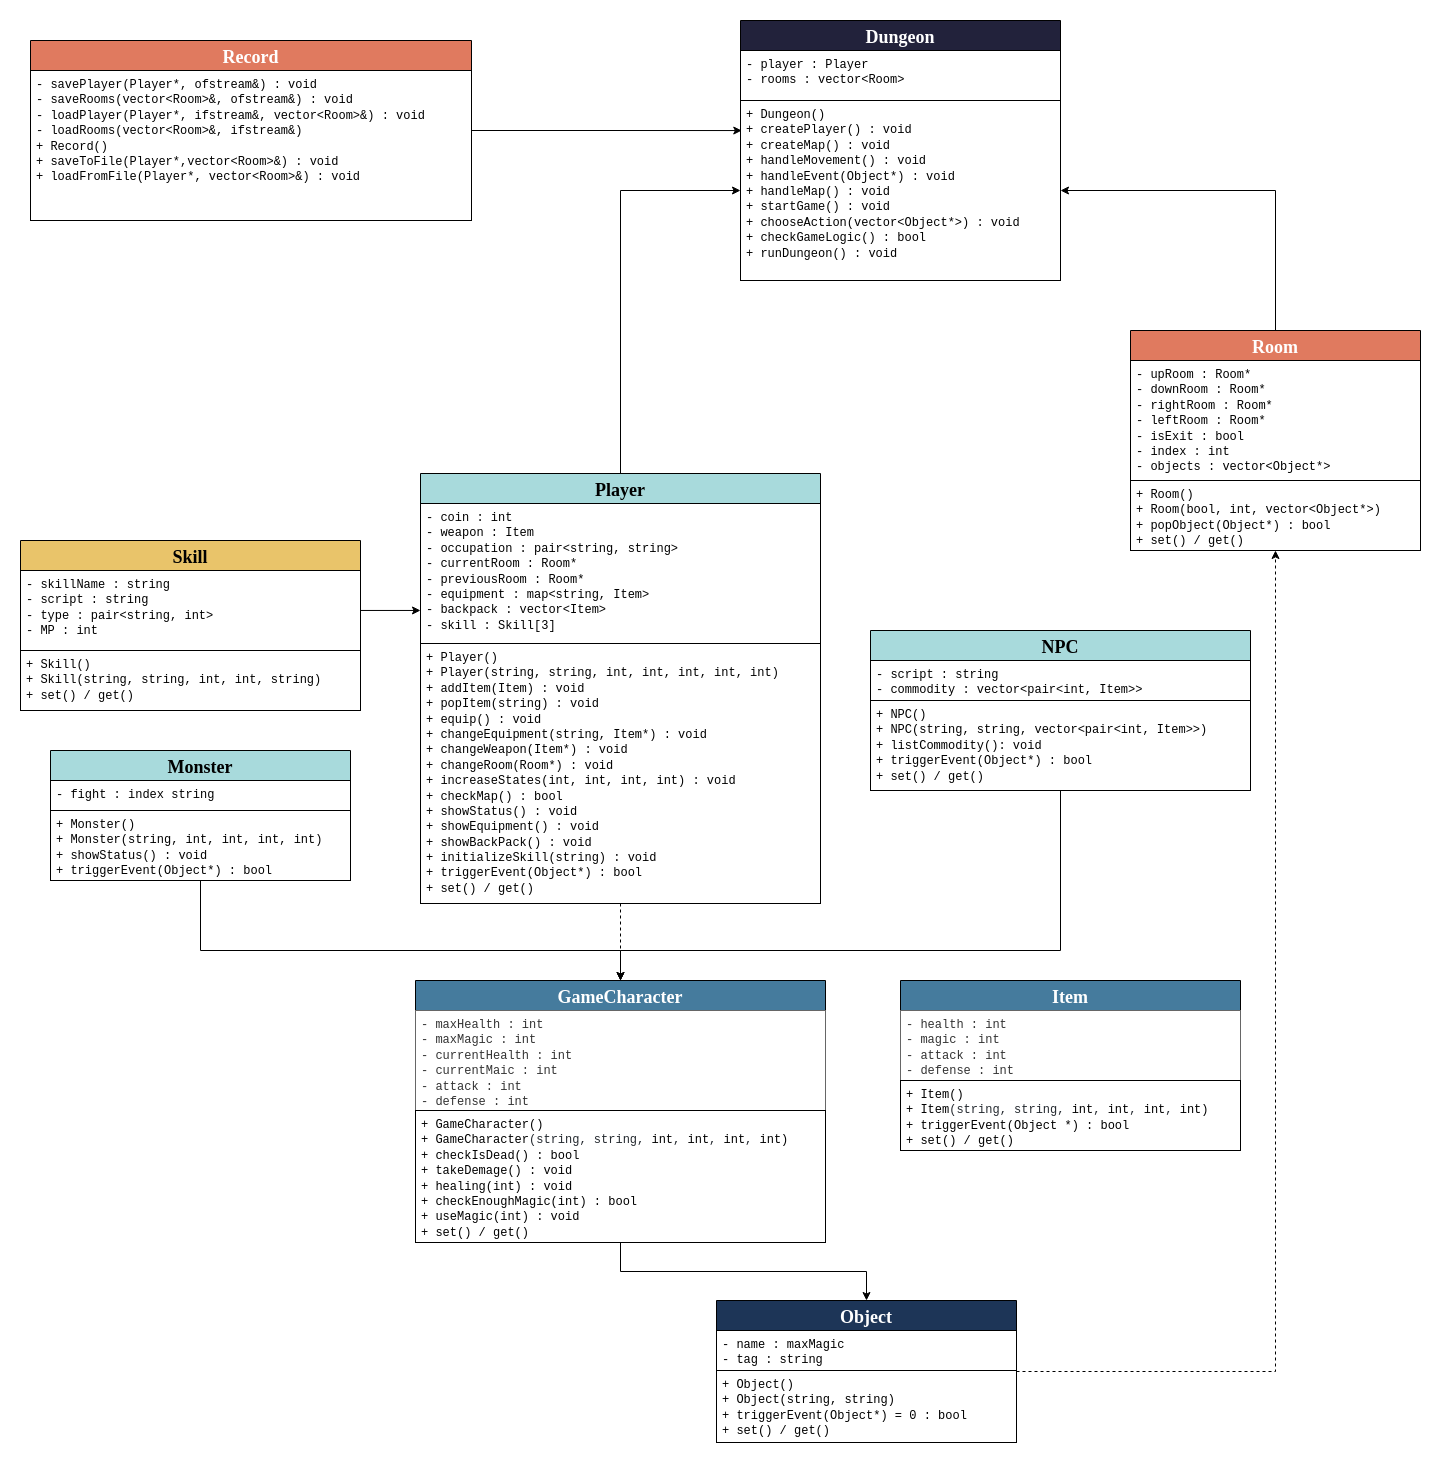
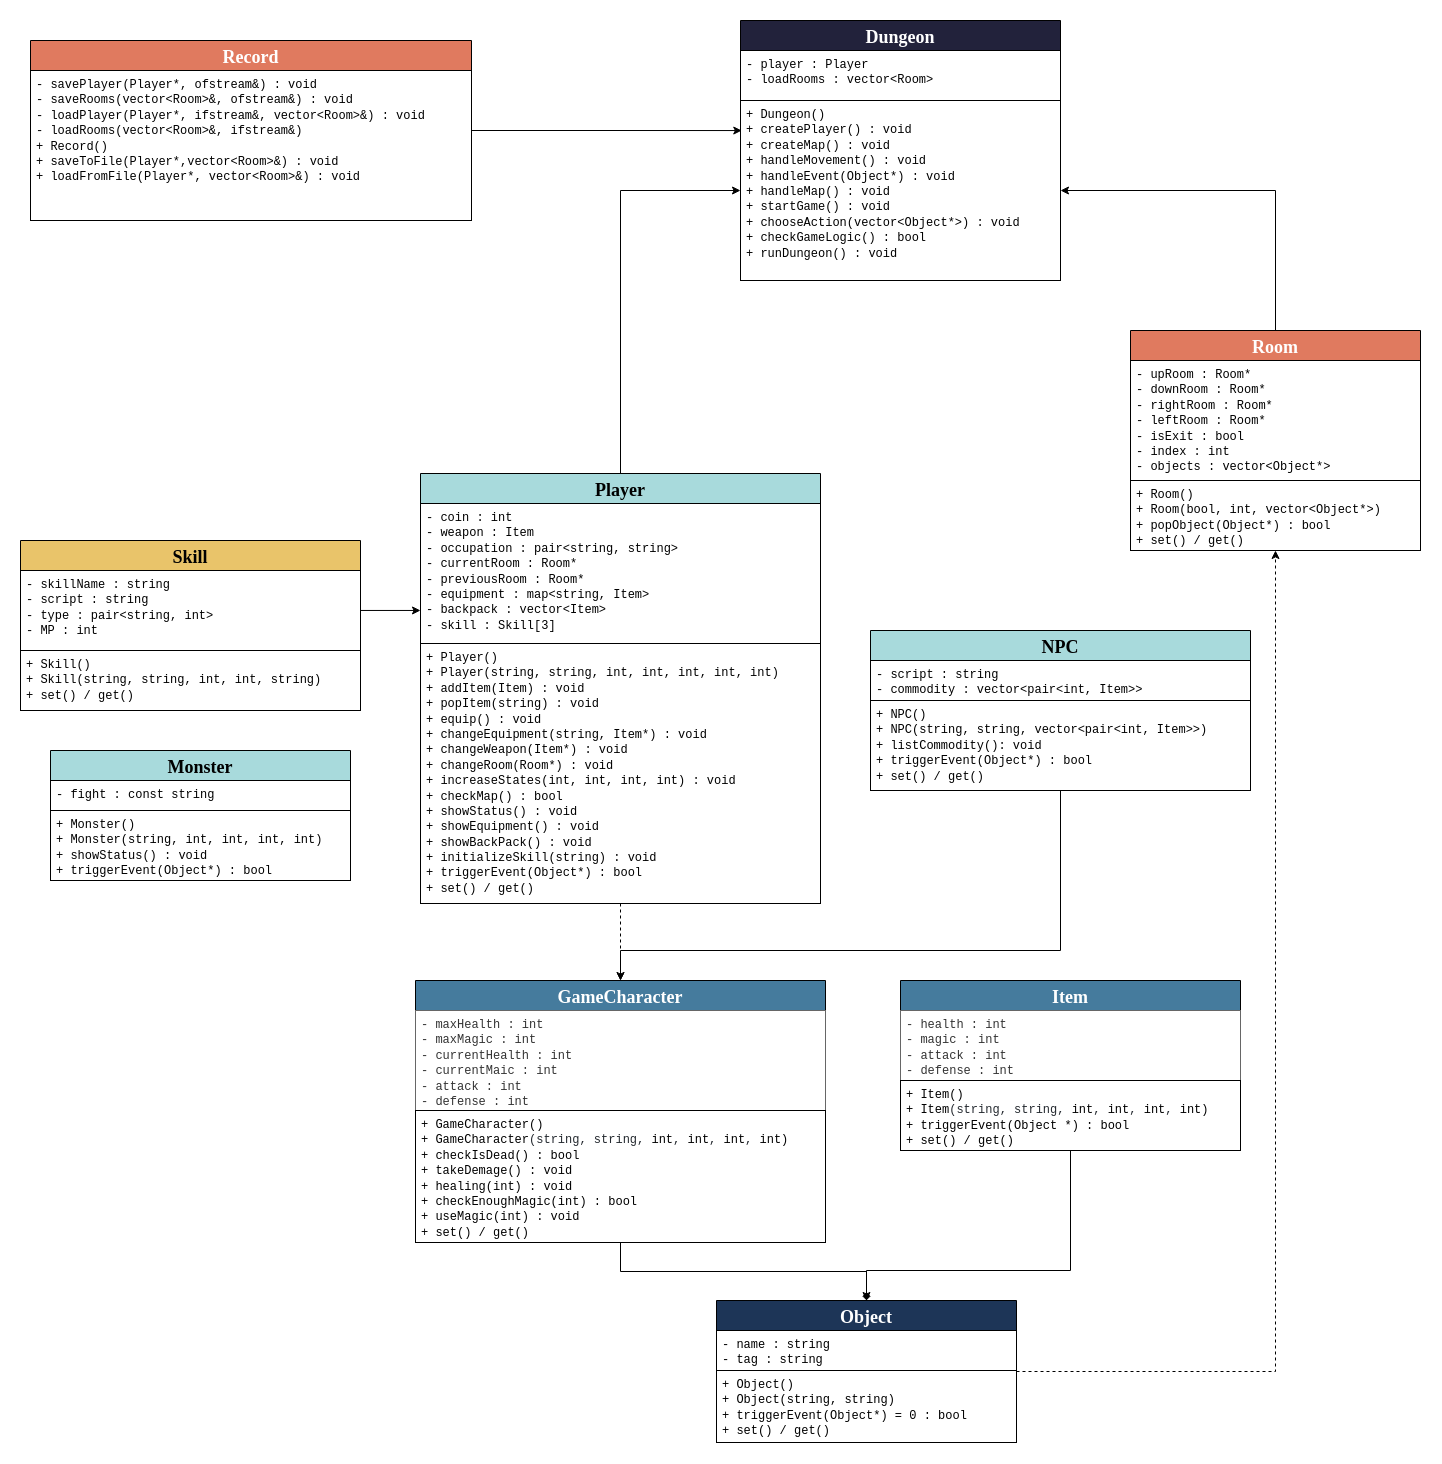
(814, 72) -> (826, 72)
(118, 795) -> (120, 795)
(375, 951) -> none
none -> (1029, 1271)
(864, 1272) -> (864, 1272)
(772, 1352) -> (765, 1352)
